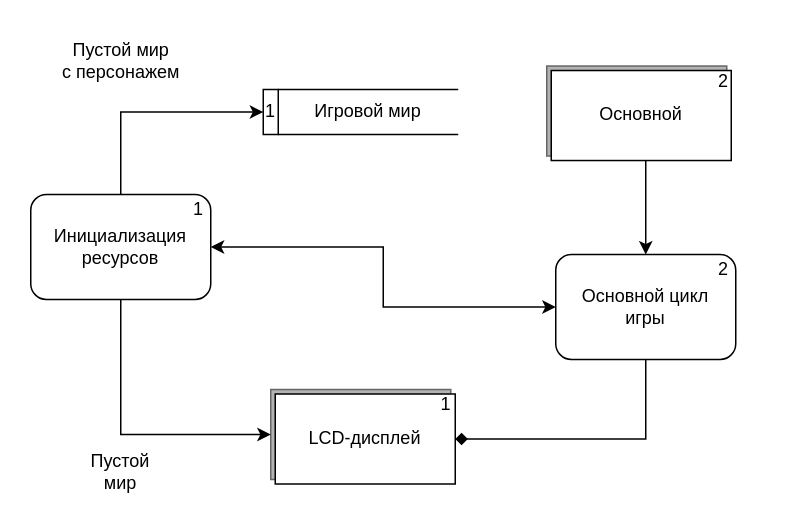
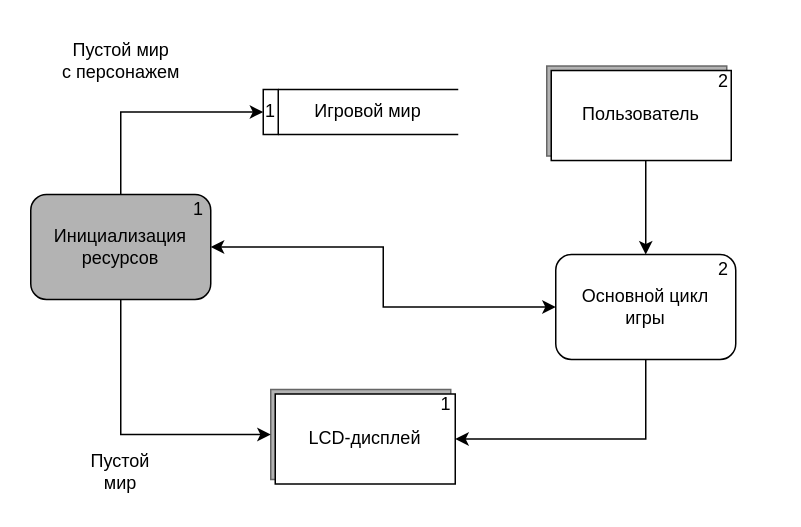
(641, 115) -> (641, 115)
(121, 247) -> (121, 247)
(468, 439) -> (467, 439)
